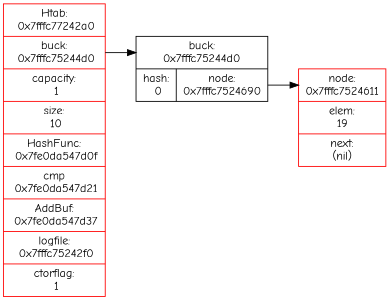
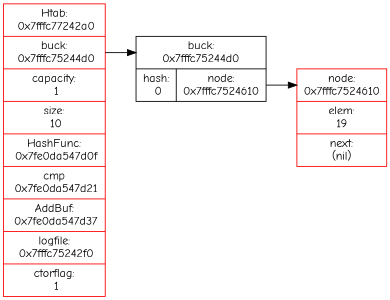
(222, 91) -> (221, 91)
(342, 91) -> (342, 91)
